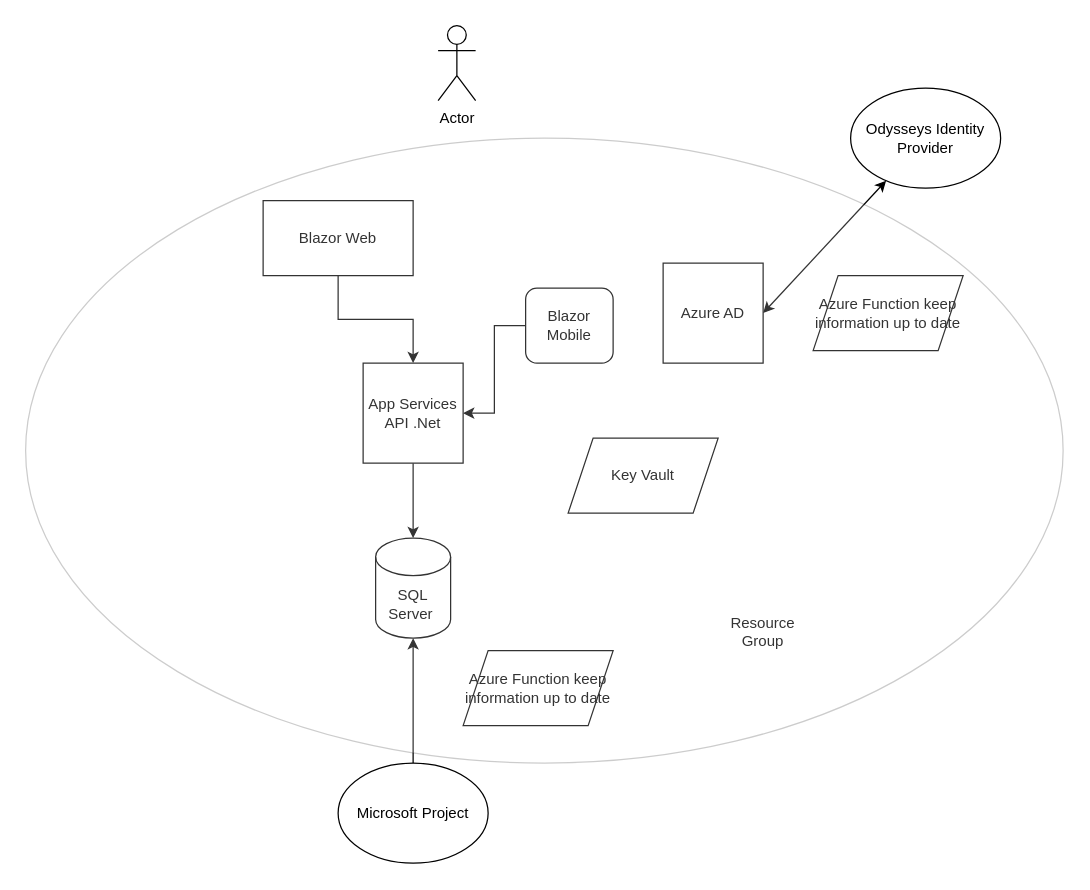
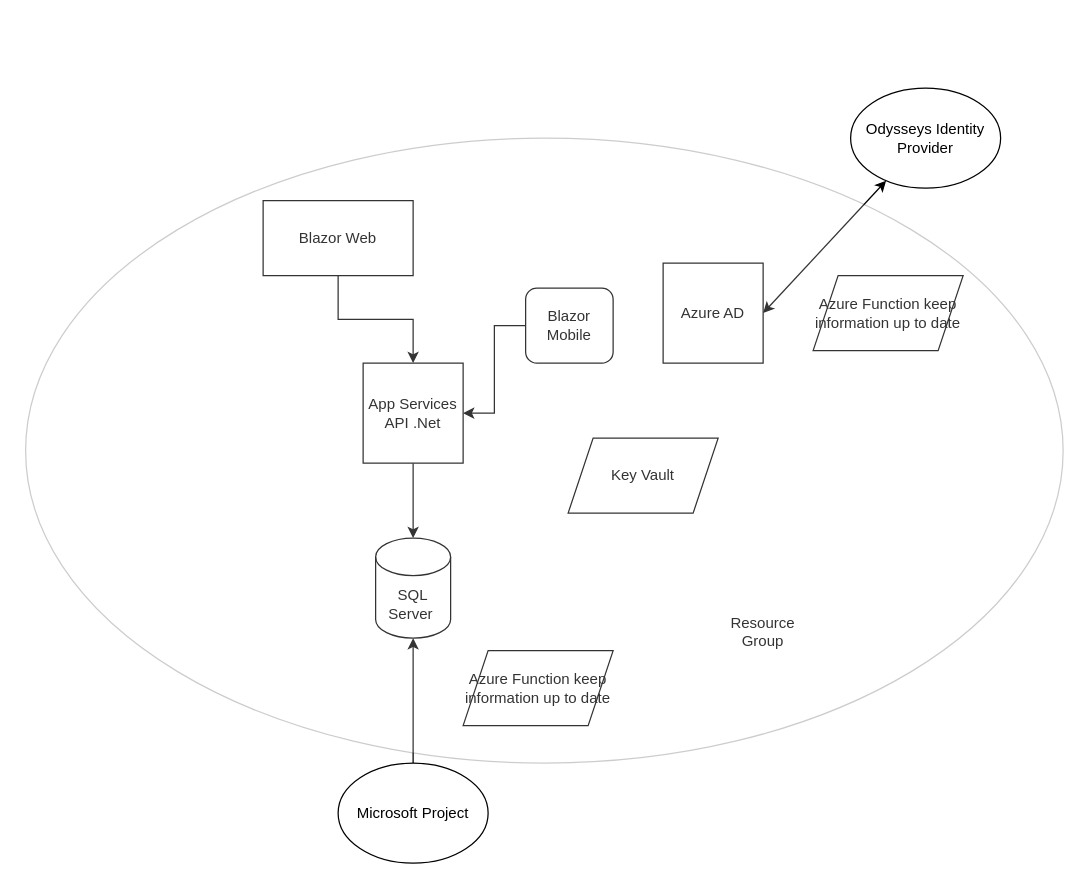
(457, 63) -> none
